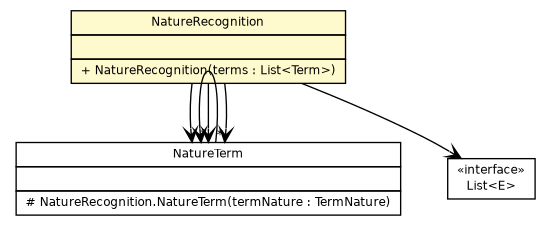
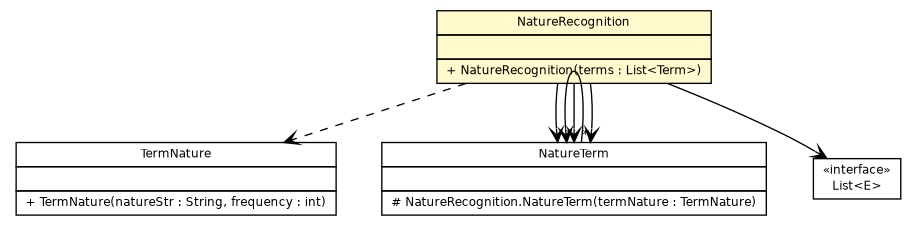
none -> (176, 179)
